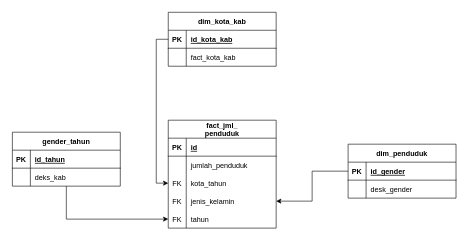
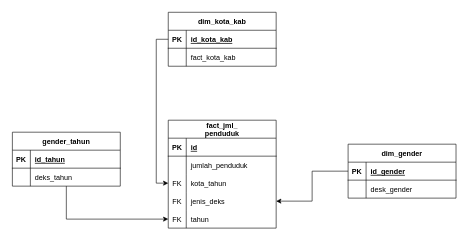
(402, 154) -> (402, 154)
(51, 178) -> (55, 178)
(214, 202) -> (210, 202)
